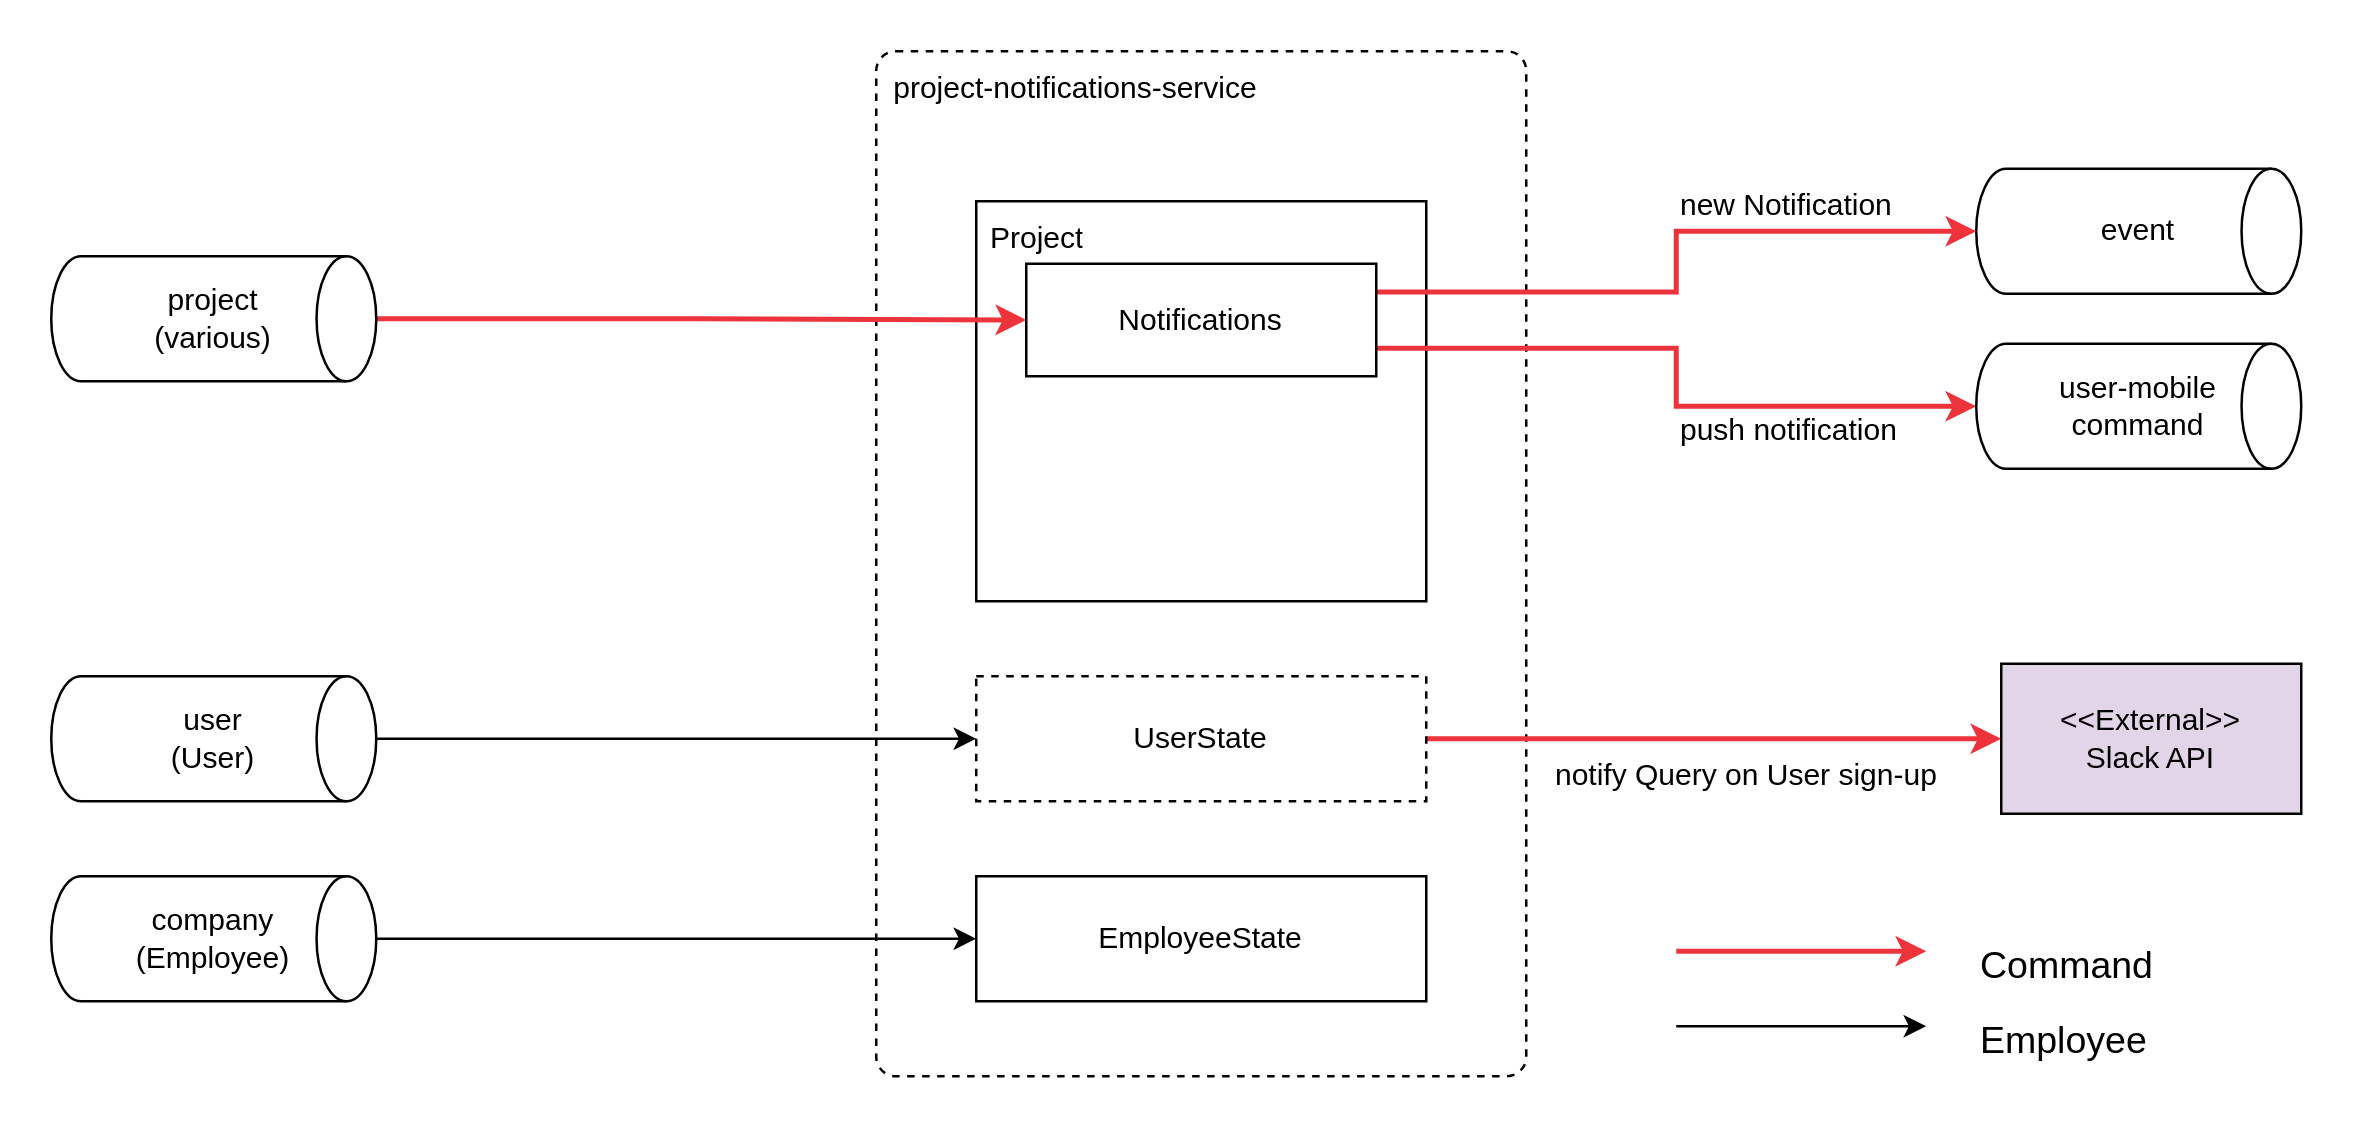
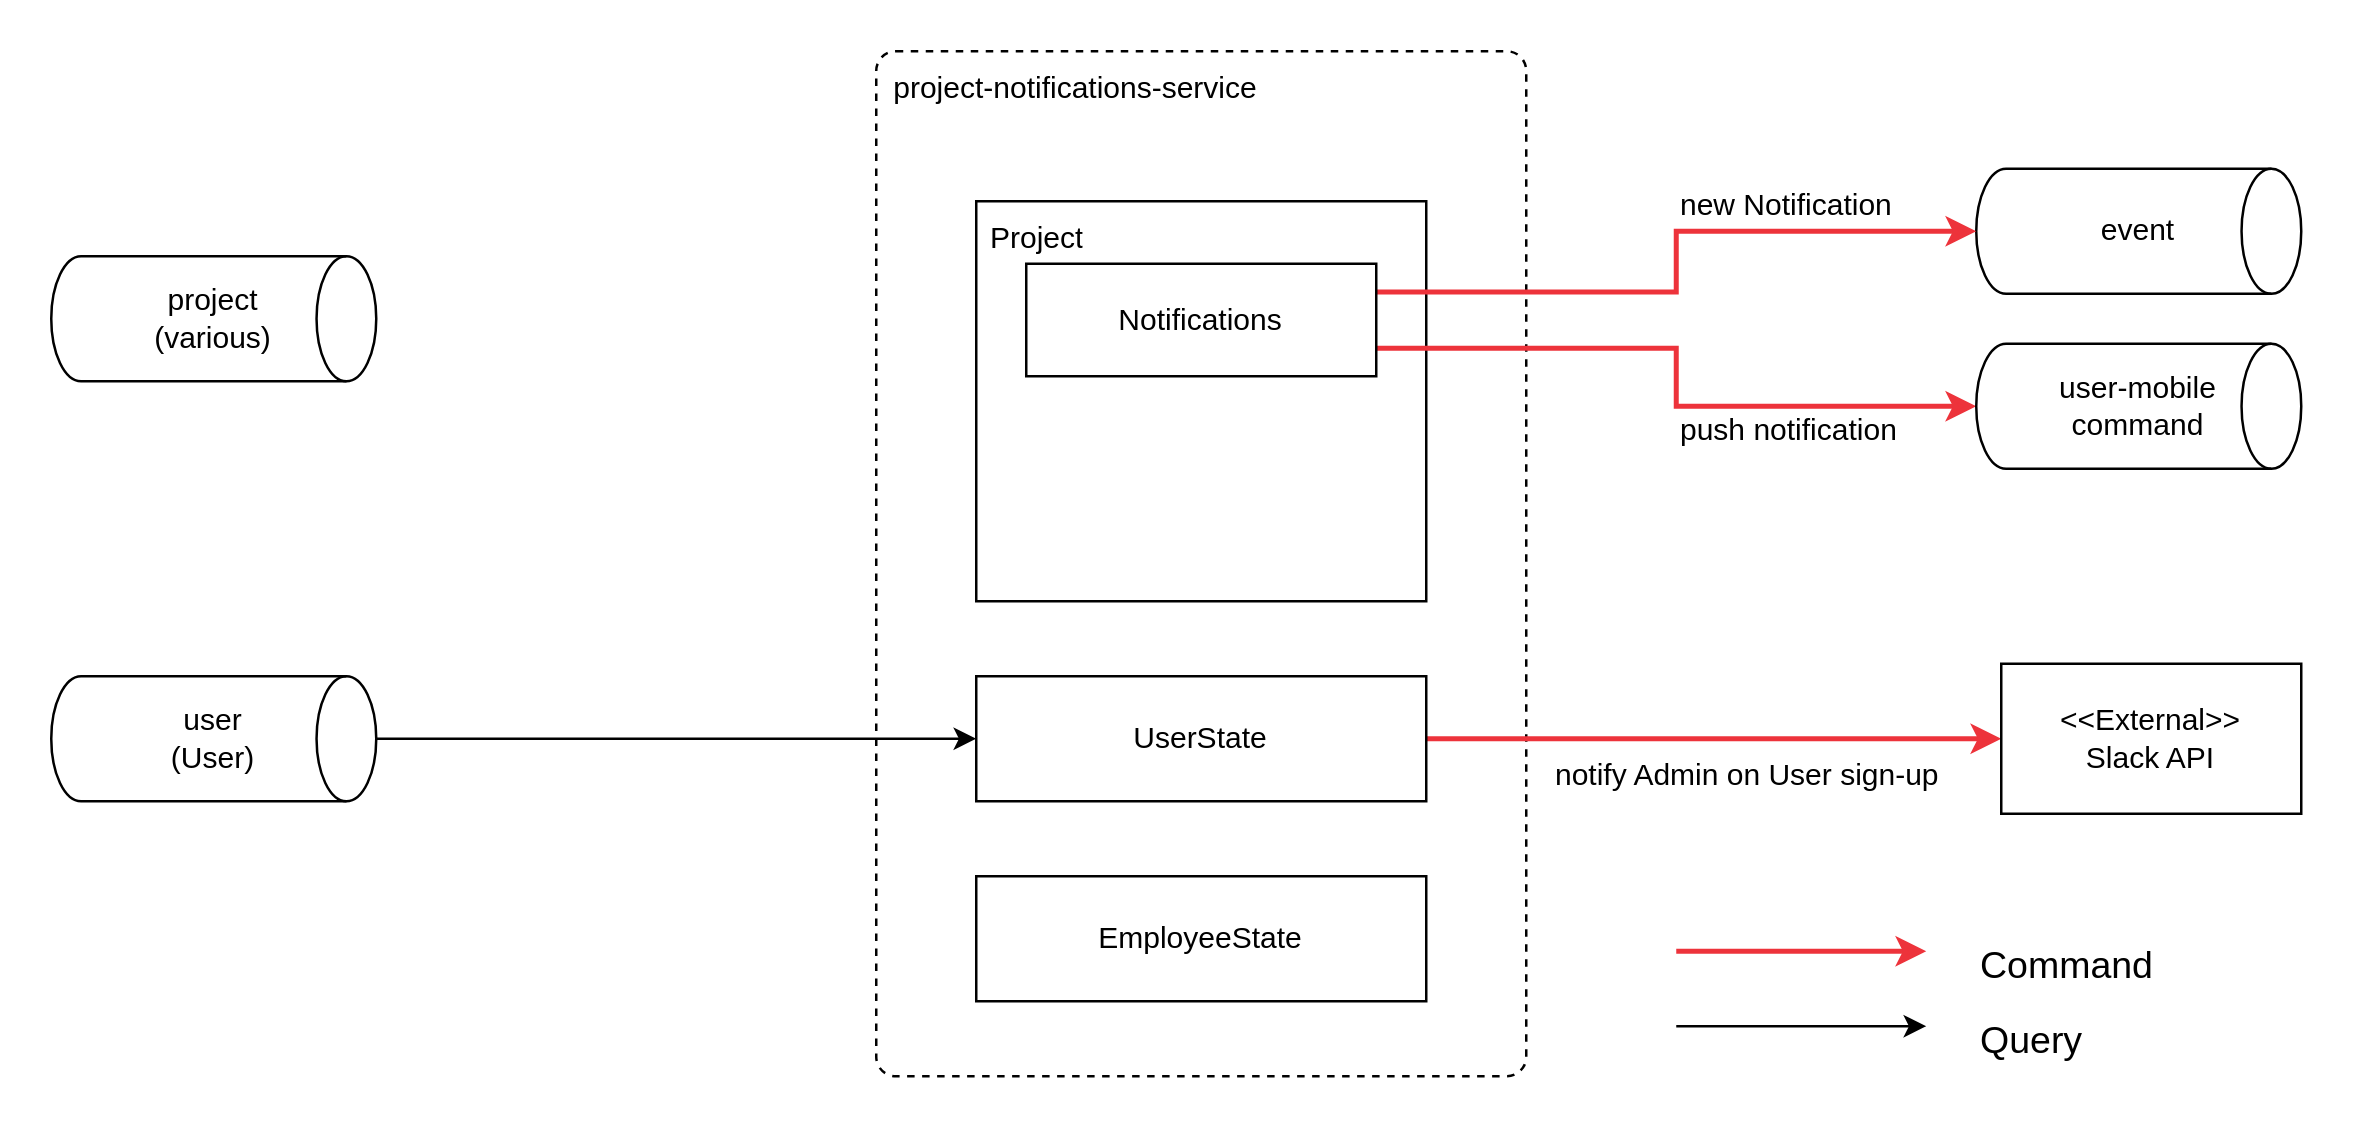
(690, 319) -> none
(1201, 739) -> (1201, 739)
(2151, 739) -> (2151, 739)
(1754, 776) -> (1754, 776)
(214, 939) -> none
(668, 939) -> none
(2060, 1039) -> (2034, 1039)
